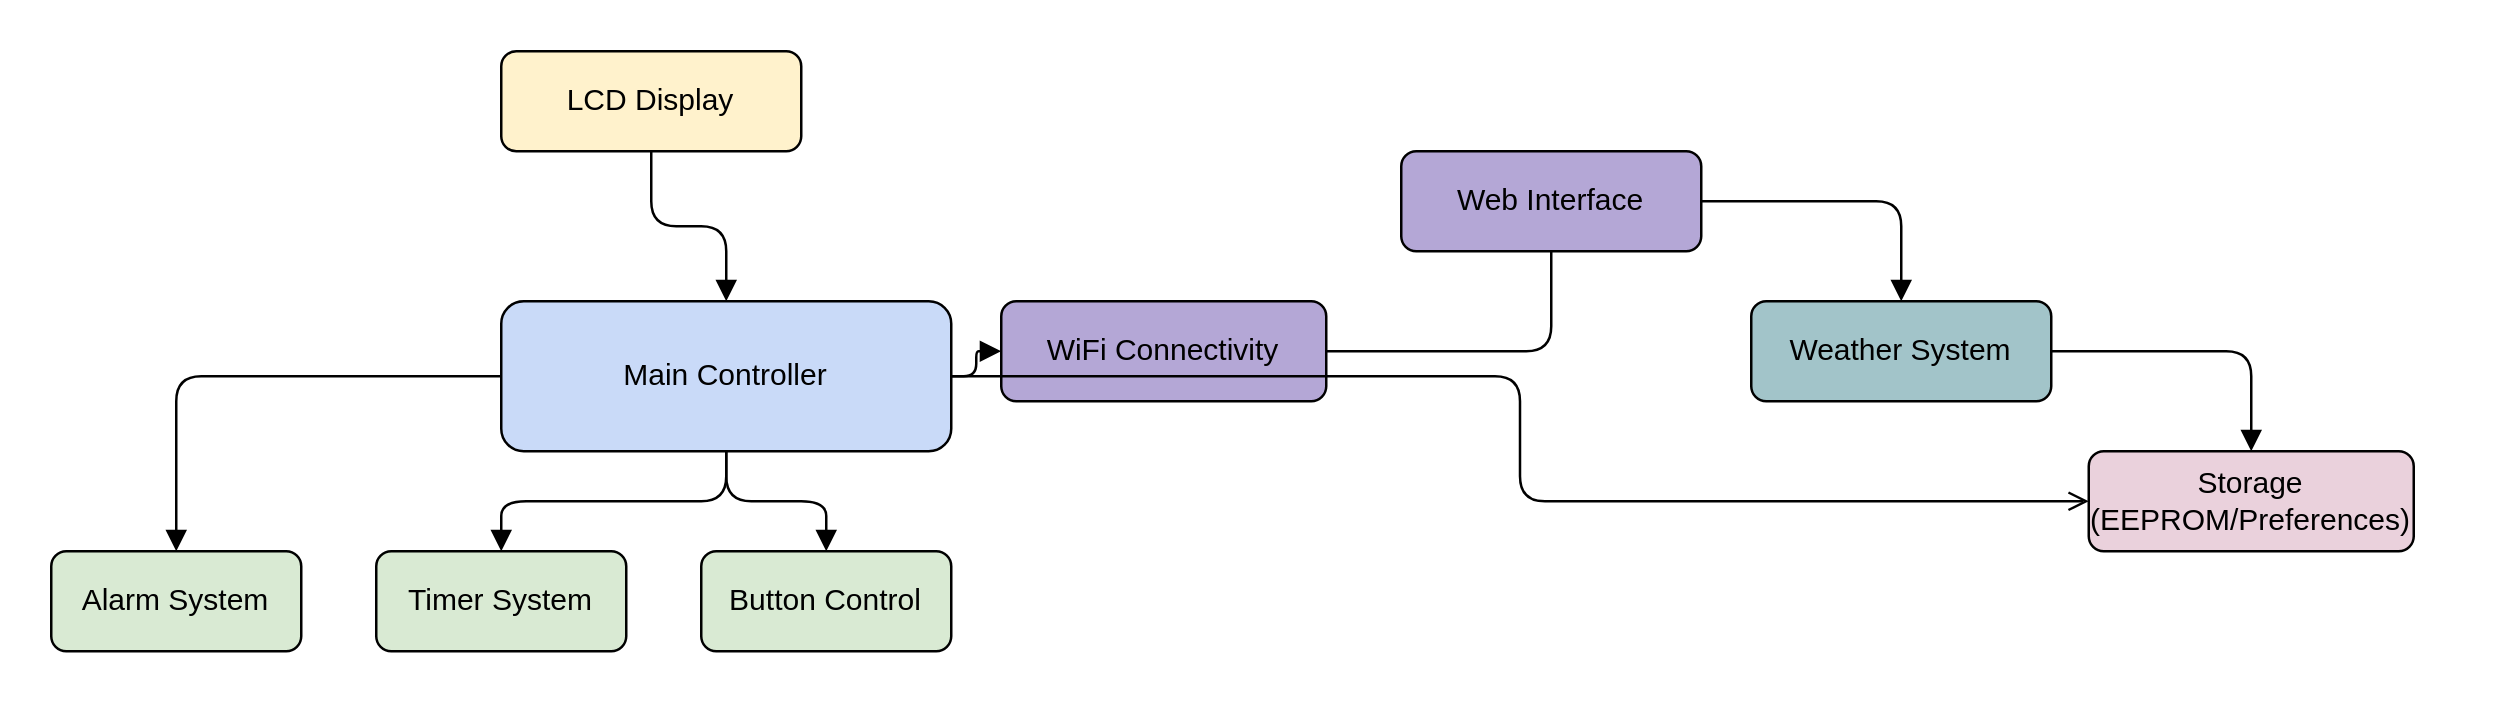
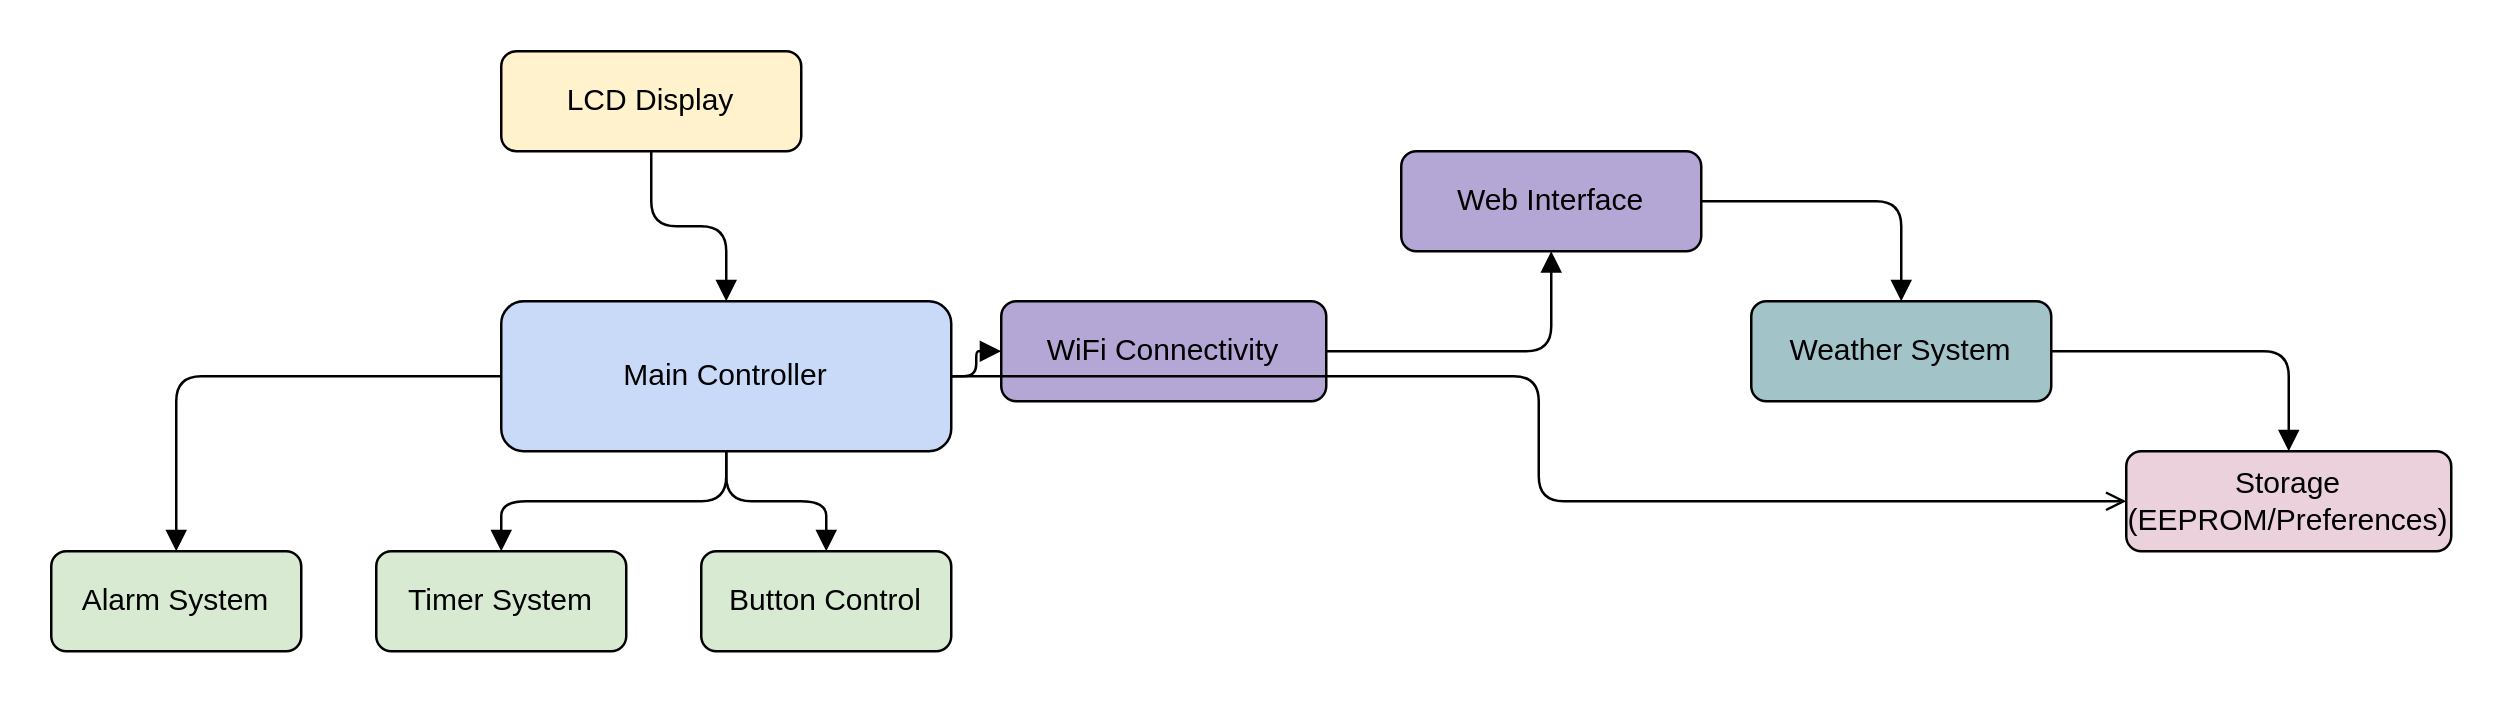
(1551, 264) -> (1551, 273)
(2251, 501) -> (2289, 501)
